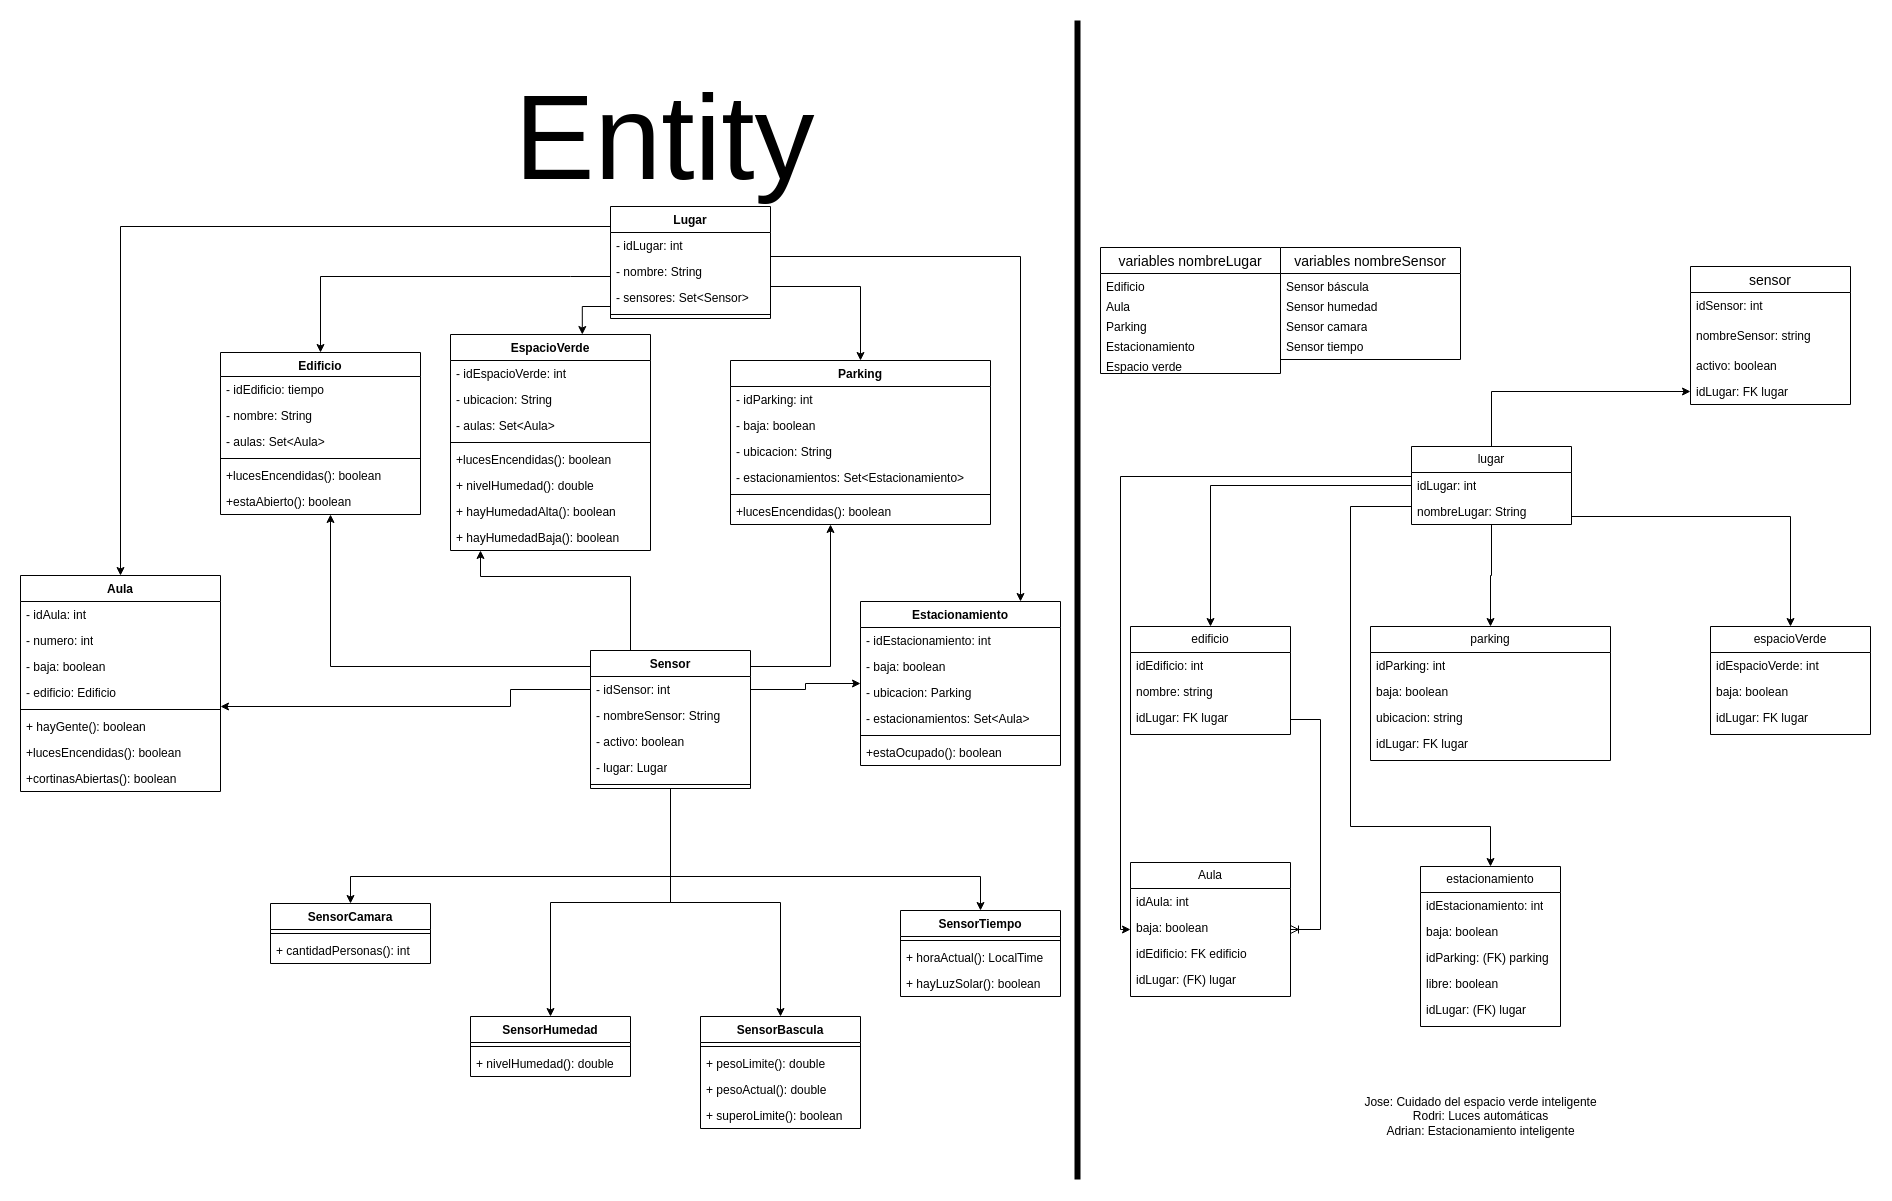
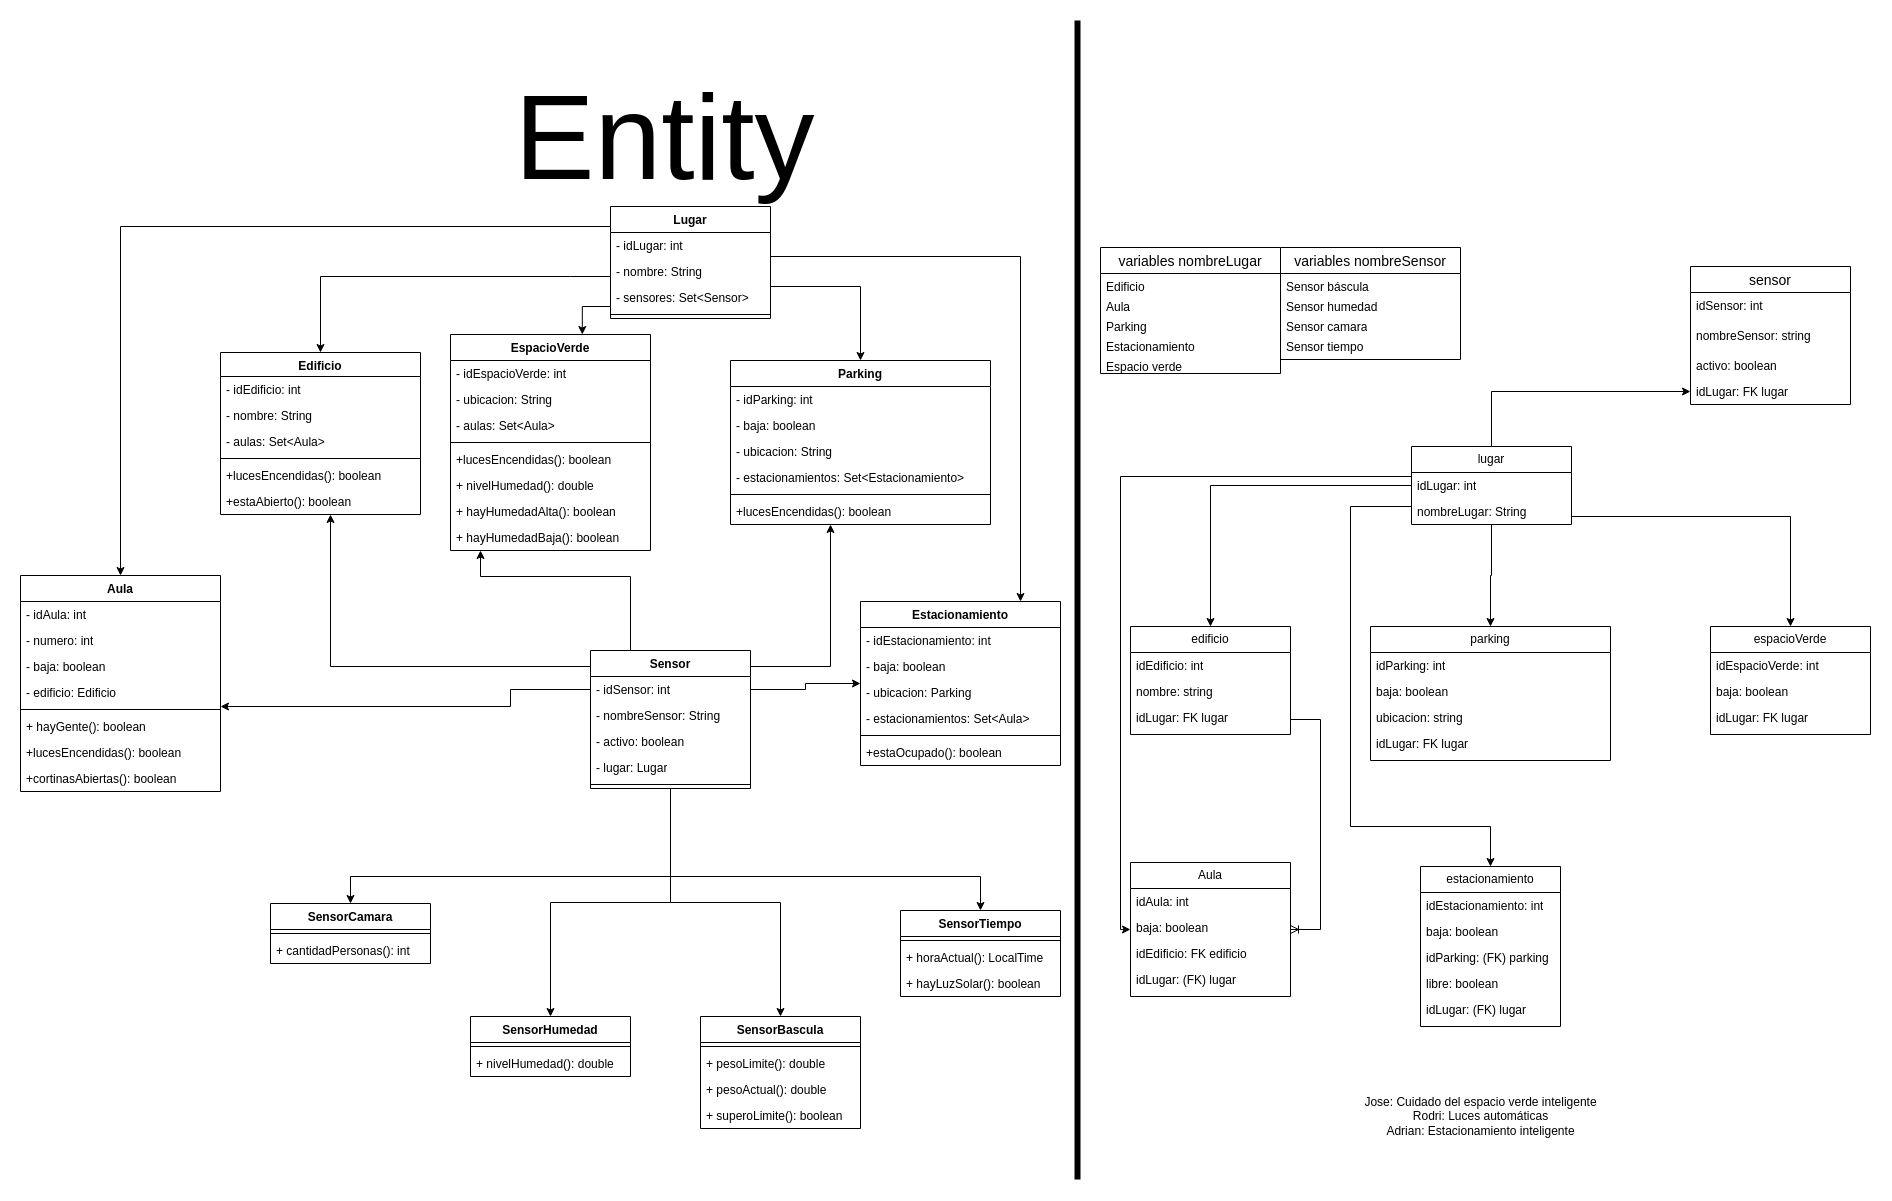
(281, 391) -> (271, 391)
